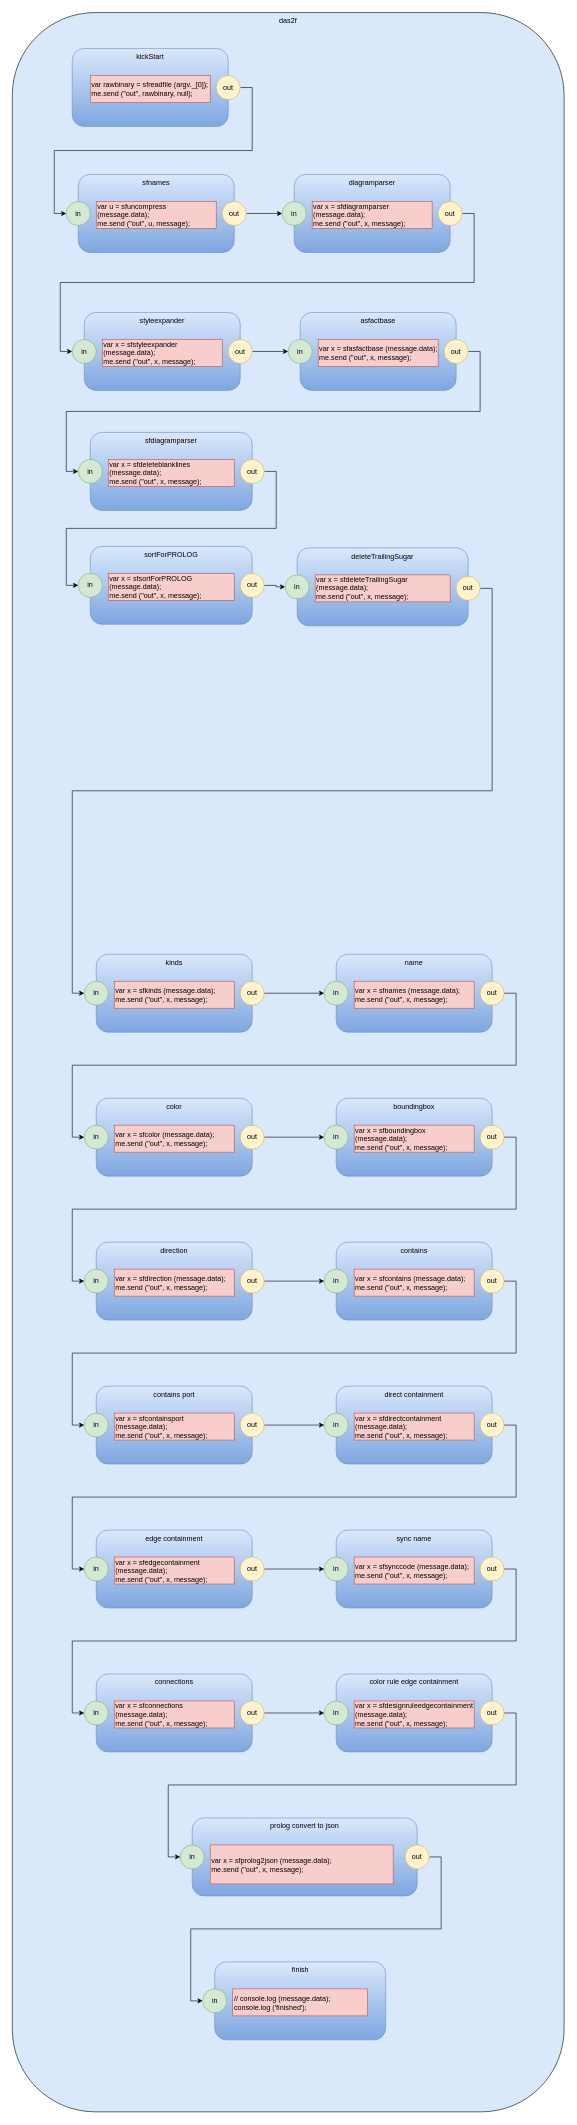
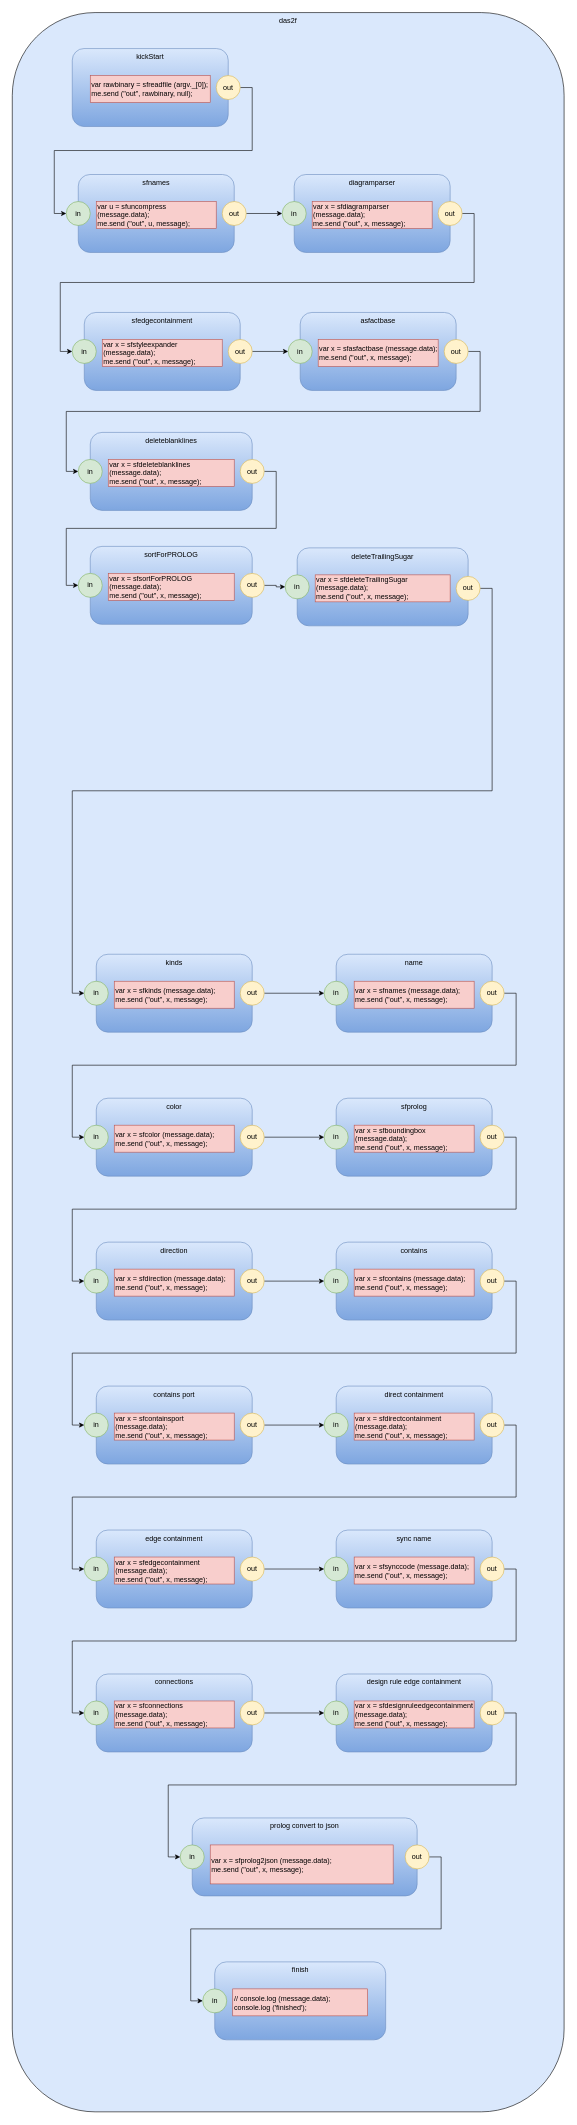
(162, 321) -> (162, 321)
(171, 441) -> (171, 441)
(414, 1107) -> (414, 1107)
(414, 1683) -> (414, 1683)
